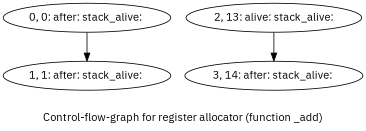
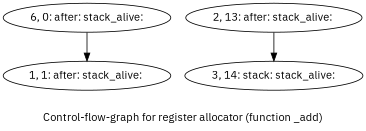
(87, 18) -> (87, 18)
(274, 18) -> (274, 18)
(274, 76) -> (274, 76)
